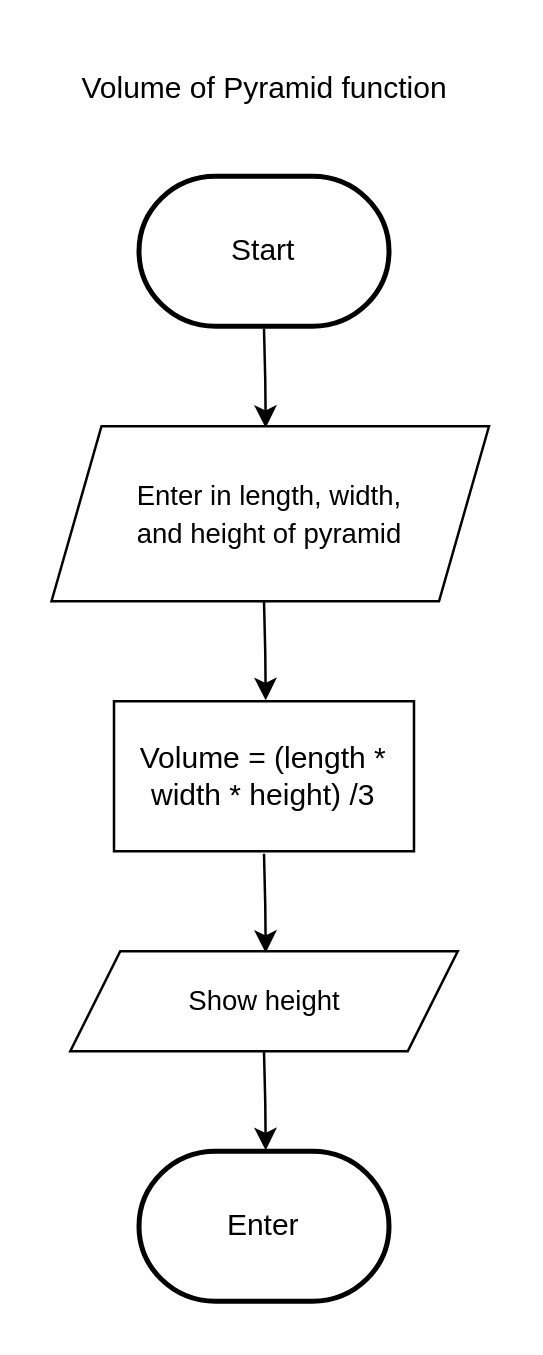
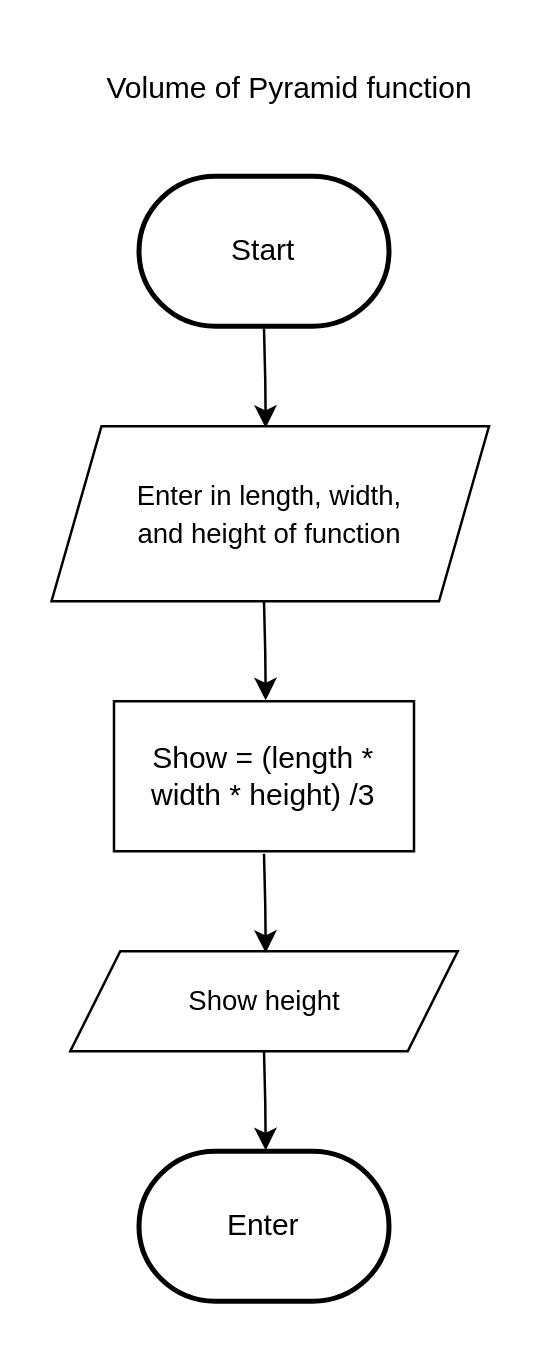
(264, 89) -> (289, 89)
(270, 514) -> (270, 514)
(264, 776) -> (264, 776)
